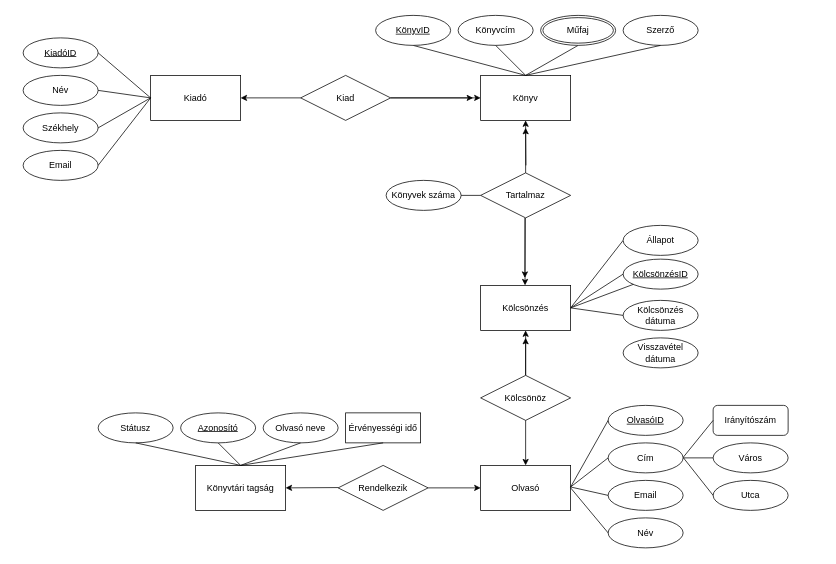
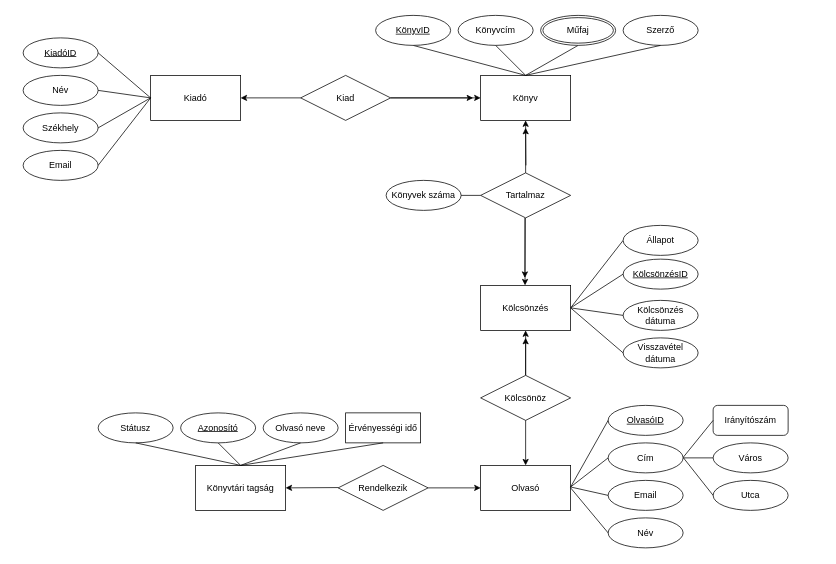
(604, 295) -> (597, 331)
